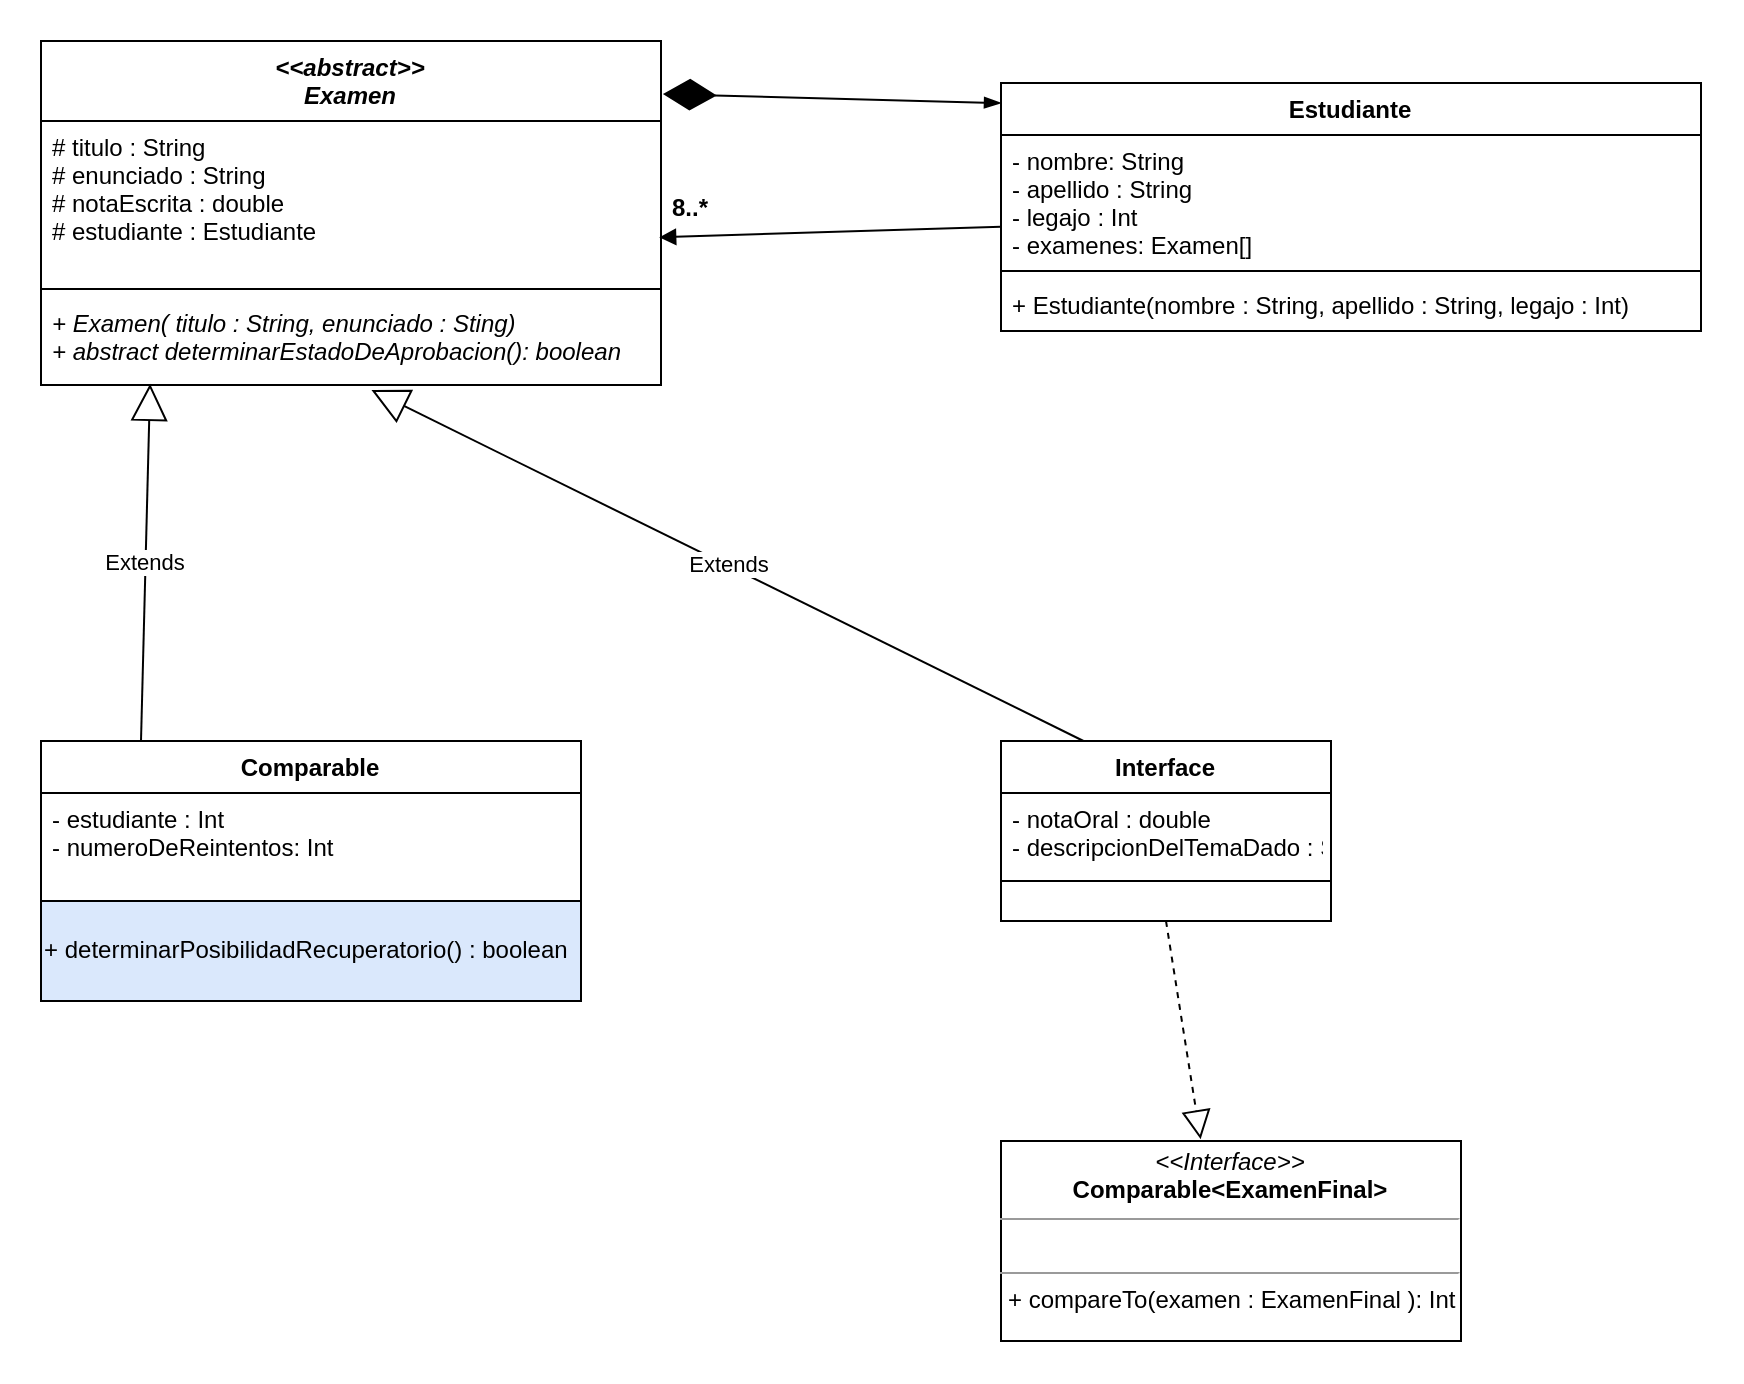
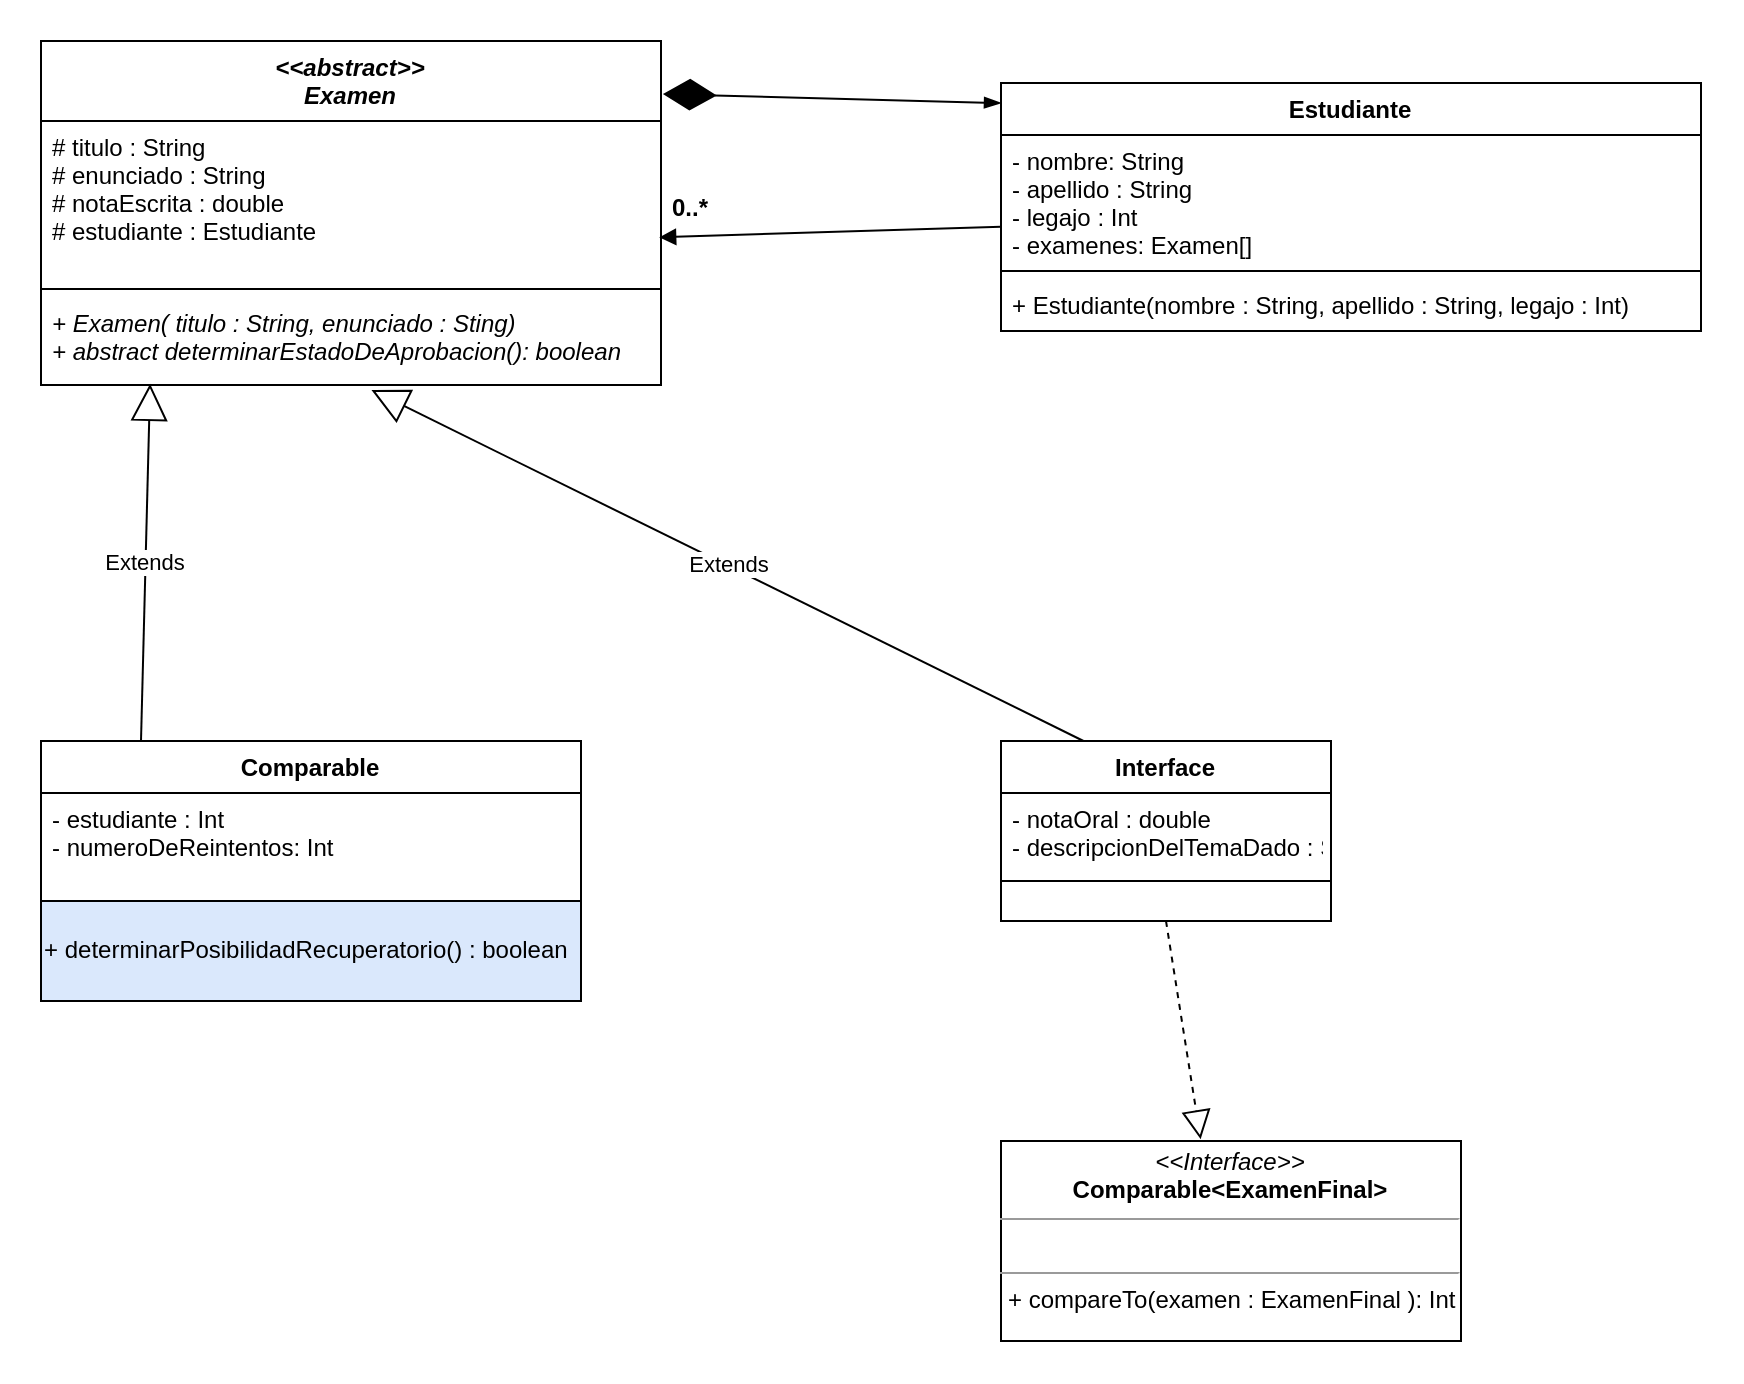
(690, 208) -> (690, 208)
